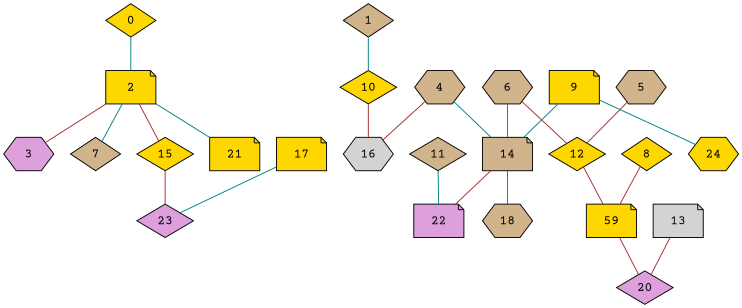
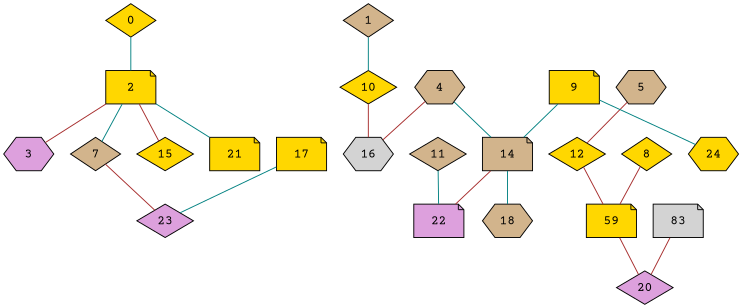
(507, 87) -> none
(165, 188) -> (130, 187)
(678, 221) -> (678, 221)
